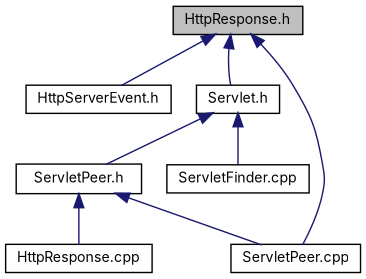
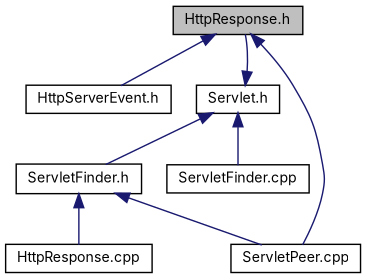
(229, 67) -> (247, 53)
(79, 179) -> (79, 179)
